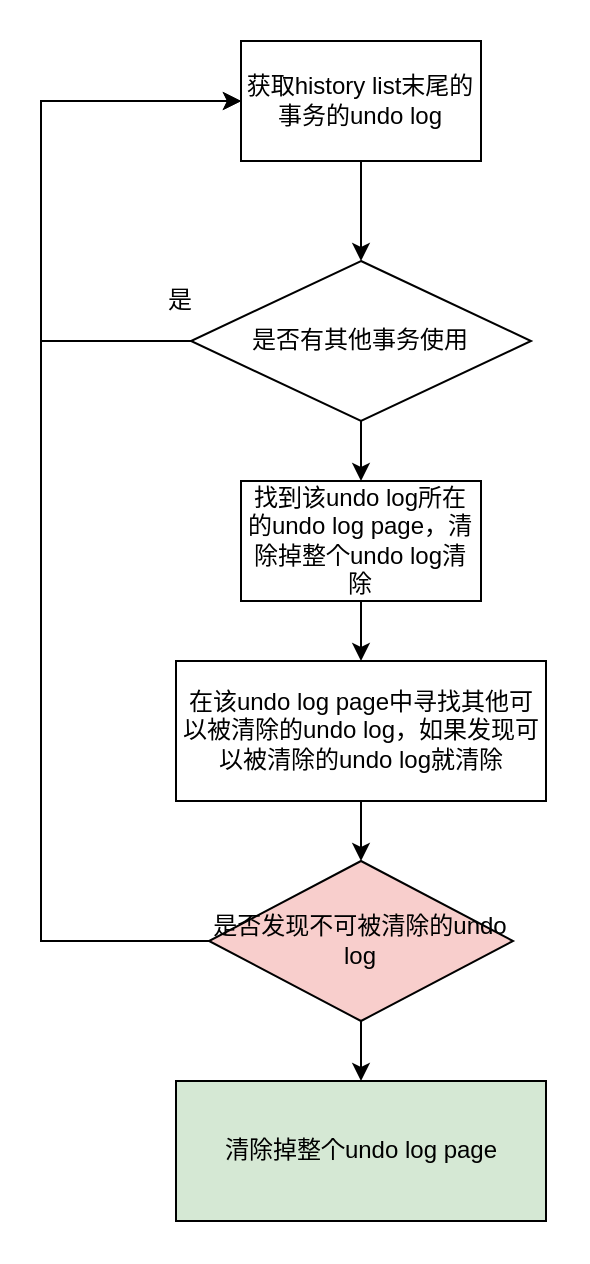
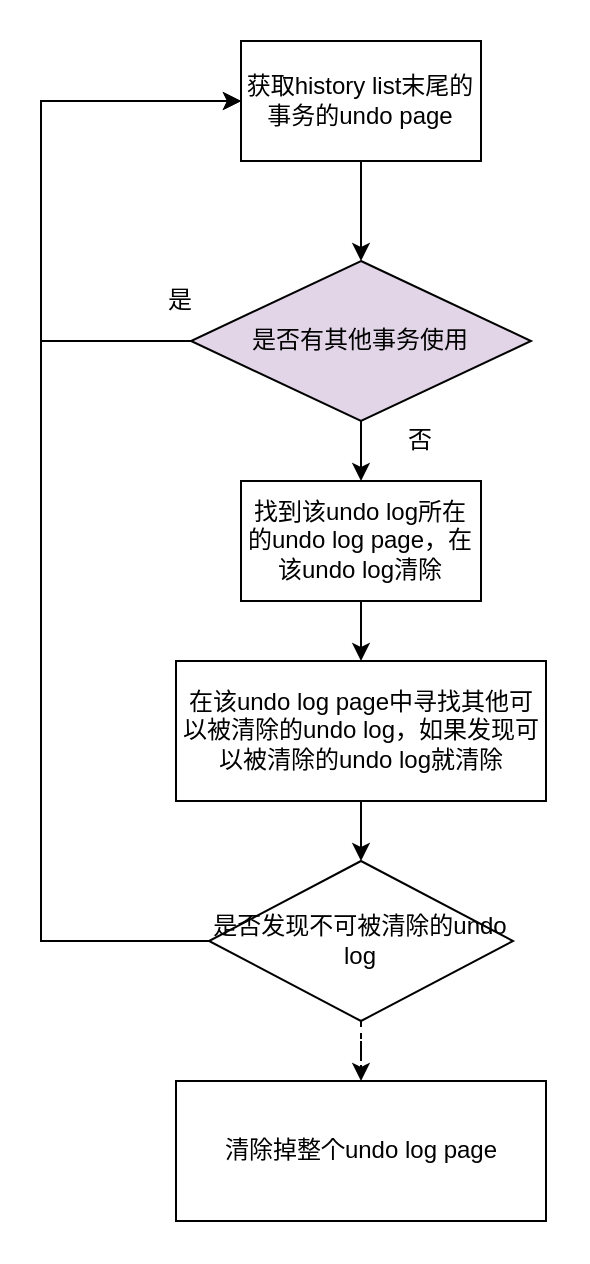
(361, 101) -> (361, 101)
(361, 341) -> (361, 341)
none -> (421, 441)
(361, 541) -> (361, 541)
(361, 941) -> (361, 941)
(361, 1033) -> (361, 1033)
(361, 1151) -> (361, 1151)
